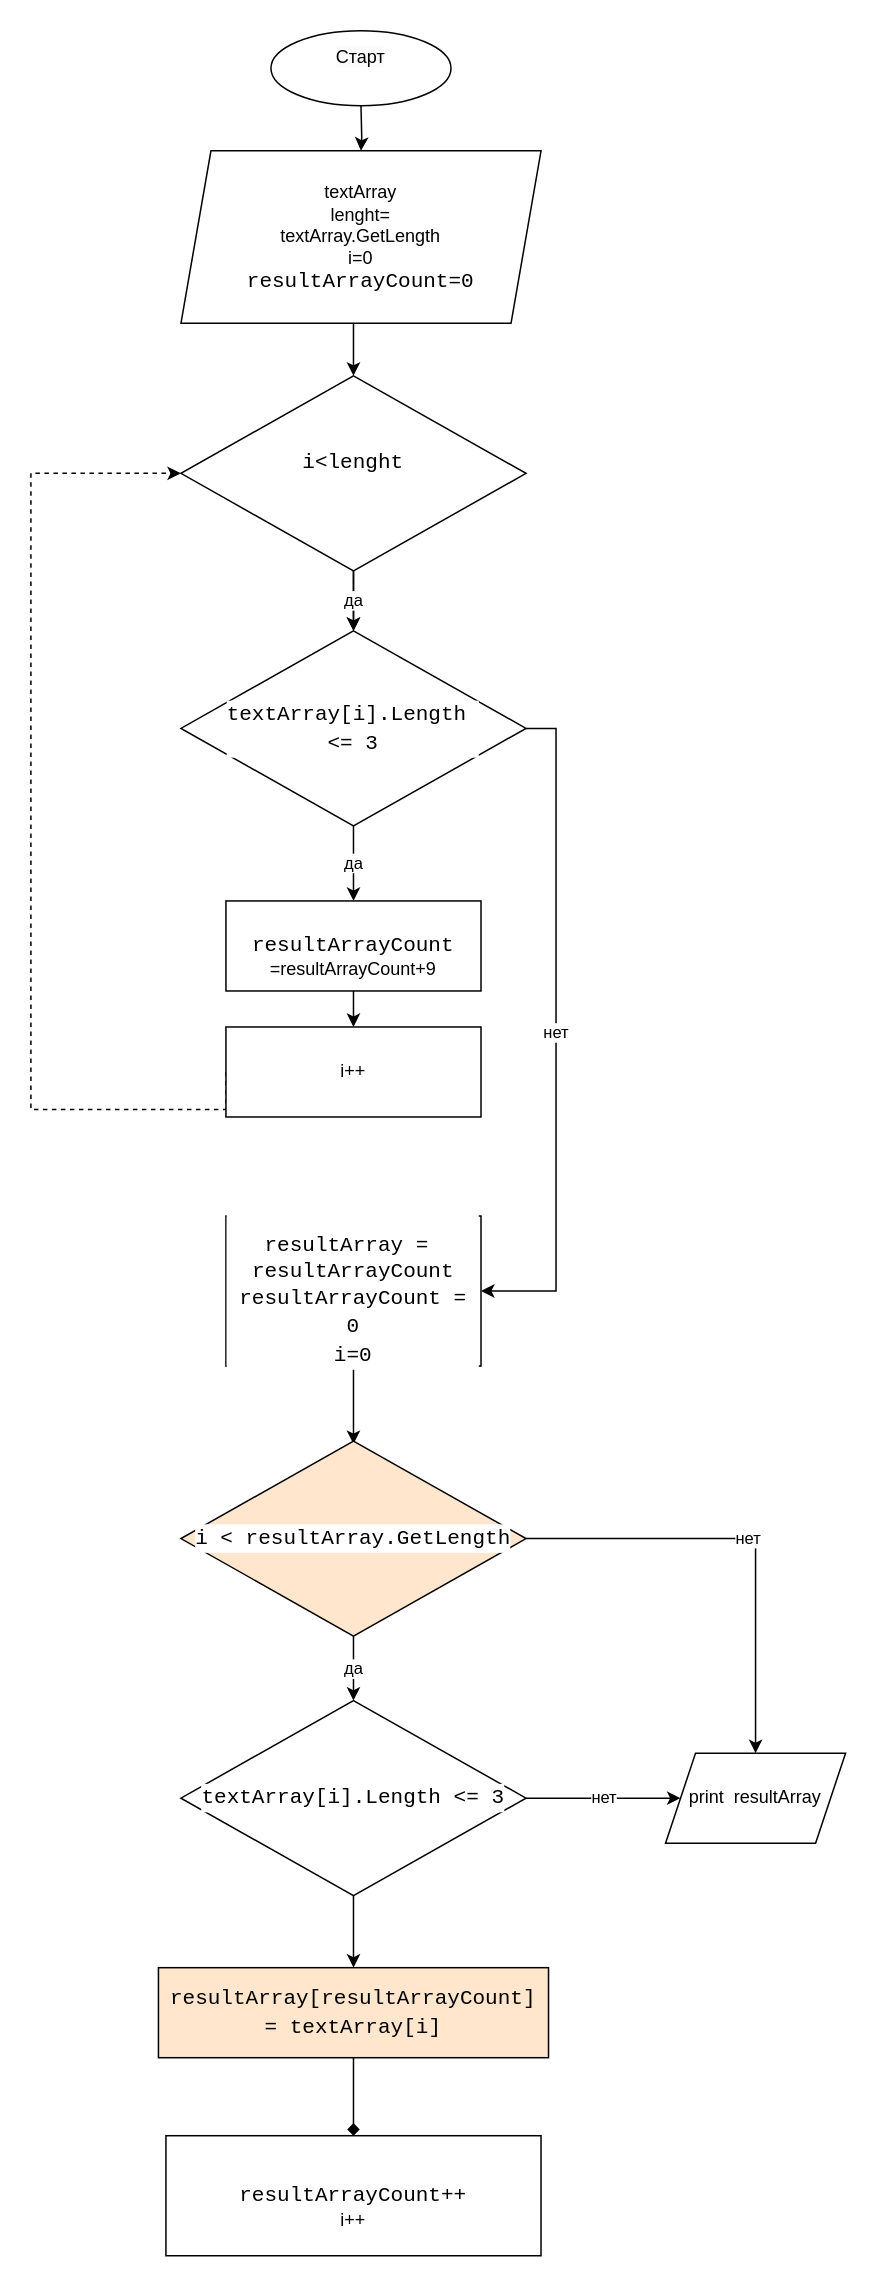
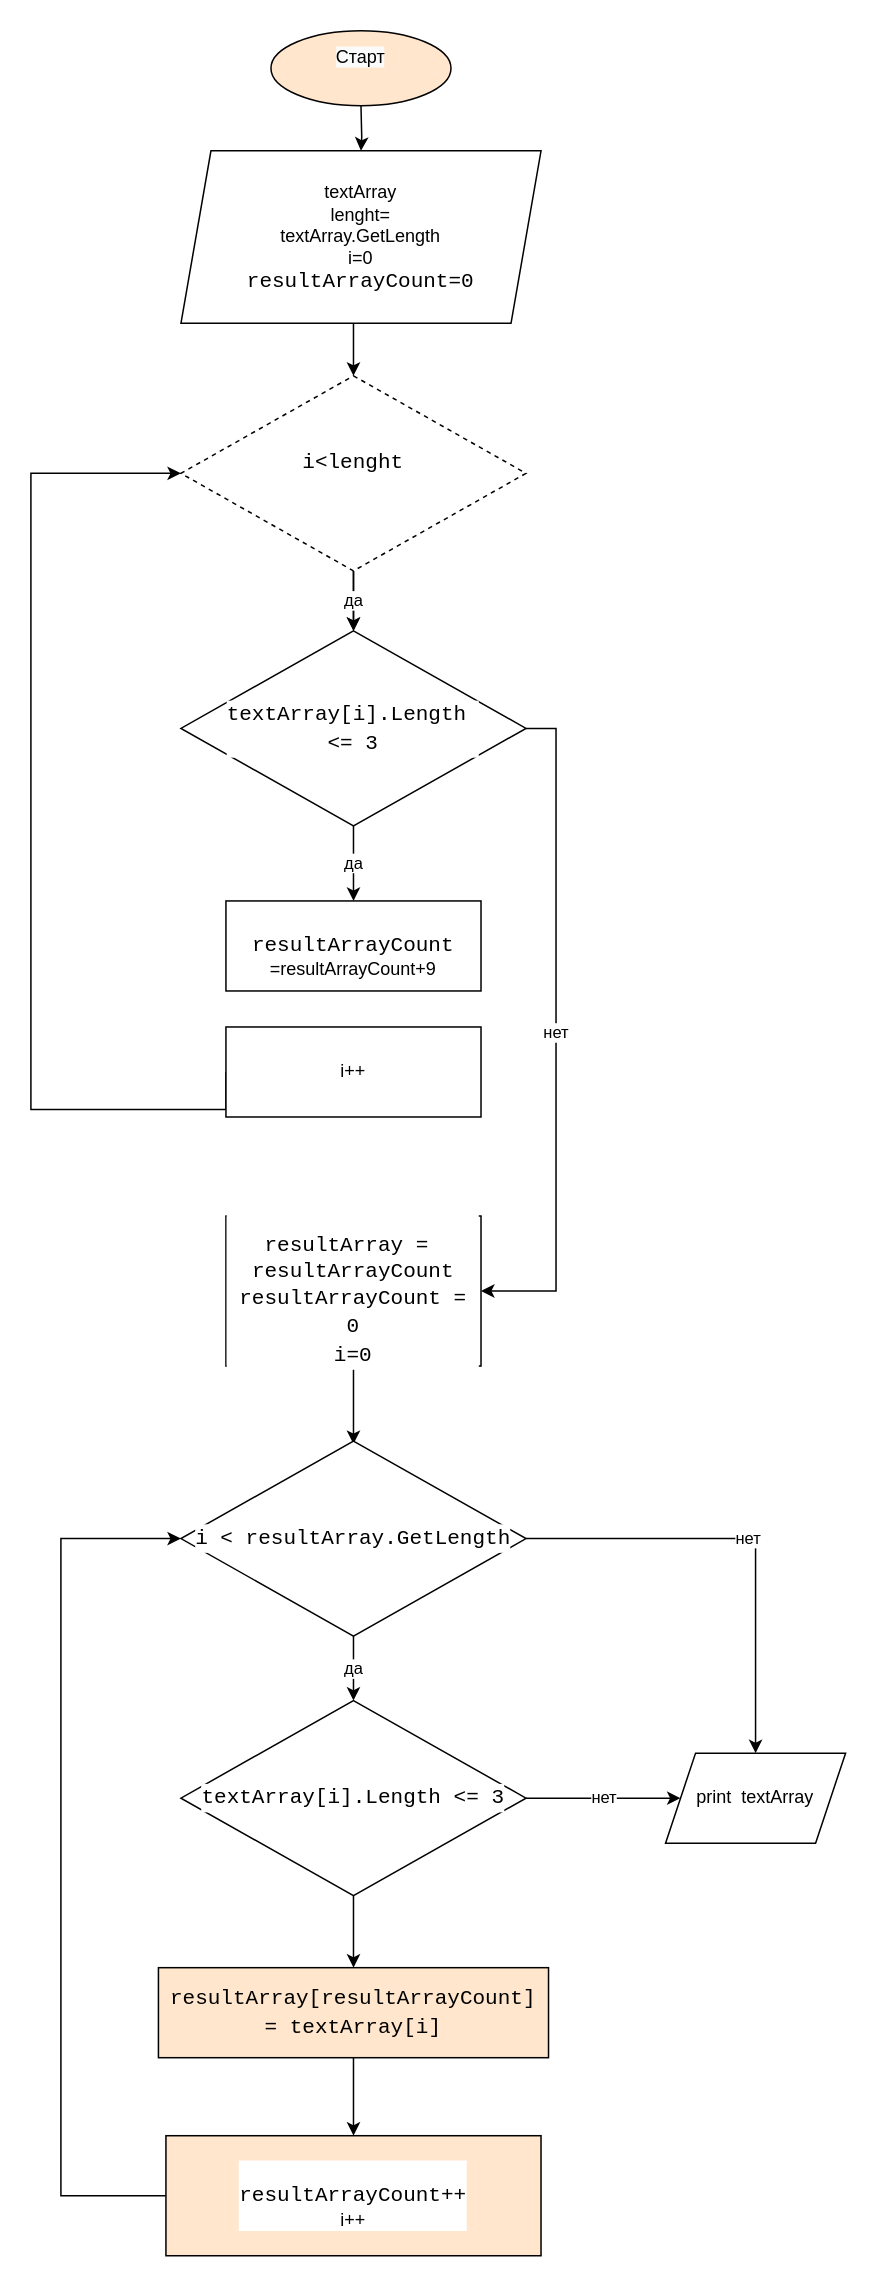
(361, 68) -> (361, 68)
(353, 473) -> (353, 473)
(31, 818) -> (31, 818)
(353, 1004) -> none
(353, 1538) -> (353, 1538)
(755, 1798) -> (755, 1798)
none -> (61, 1864)
(353, 2123) -> (353, 2124)
(353, 2195) -> (353, 2195)
